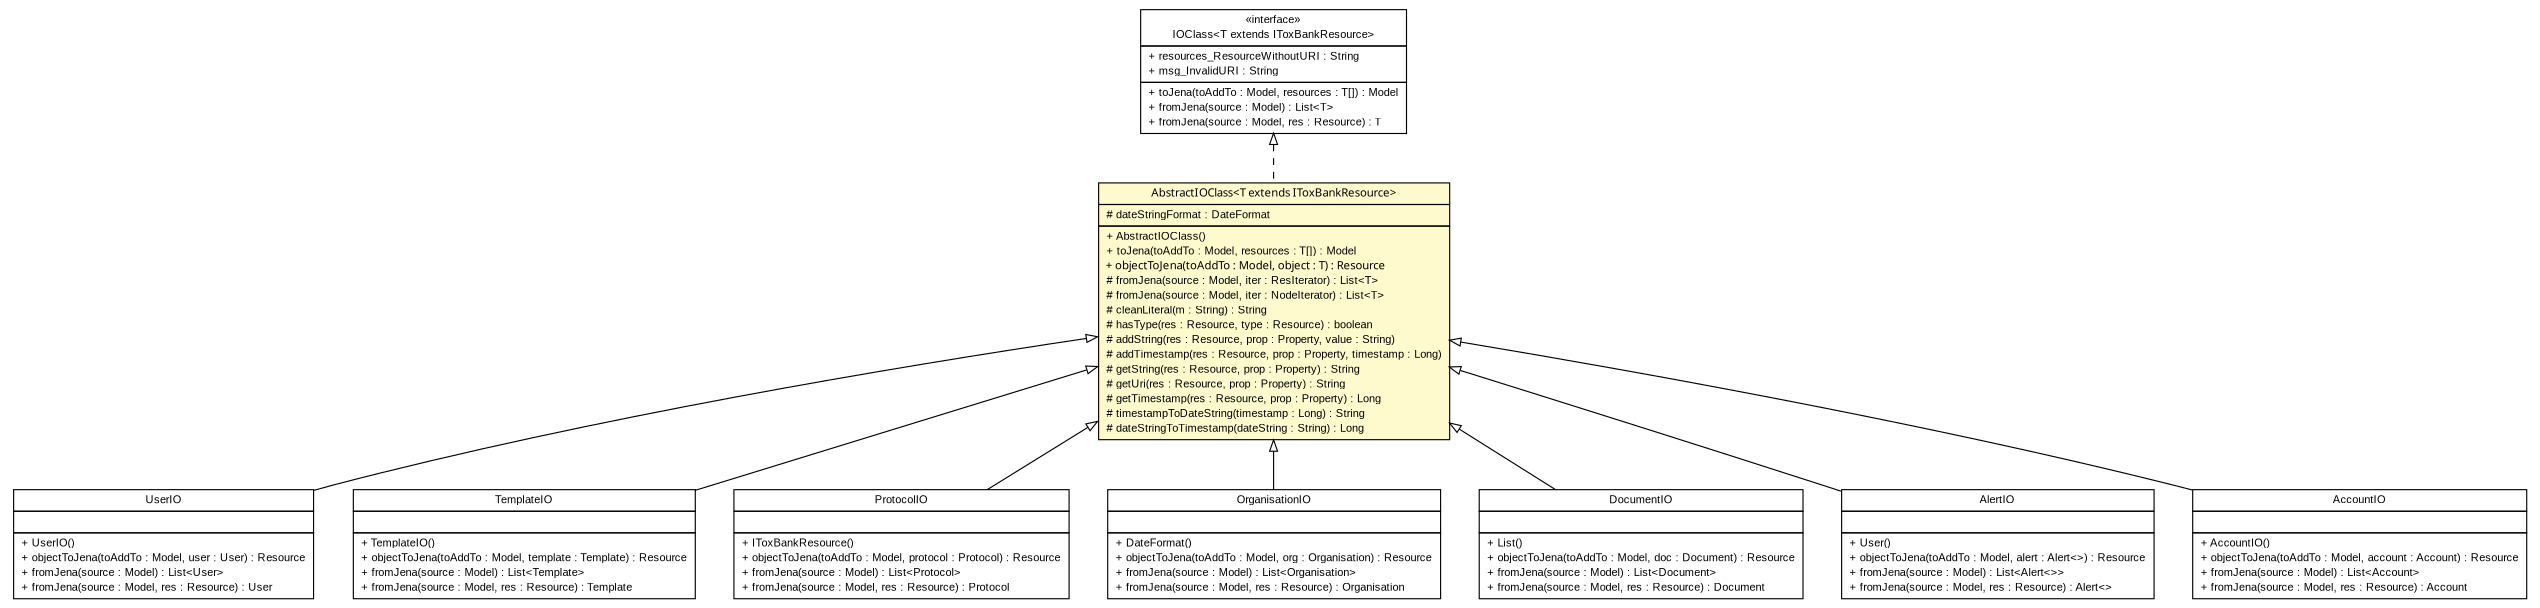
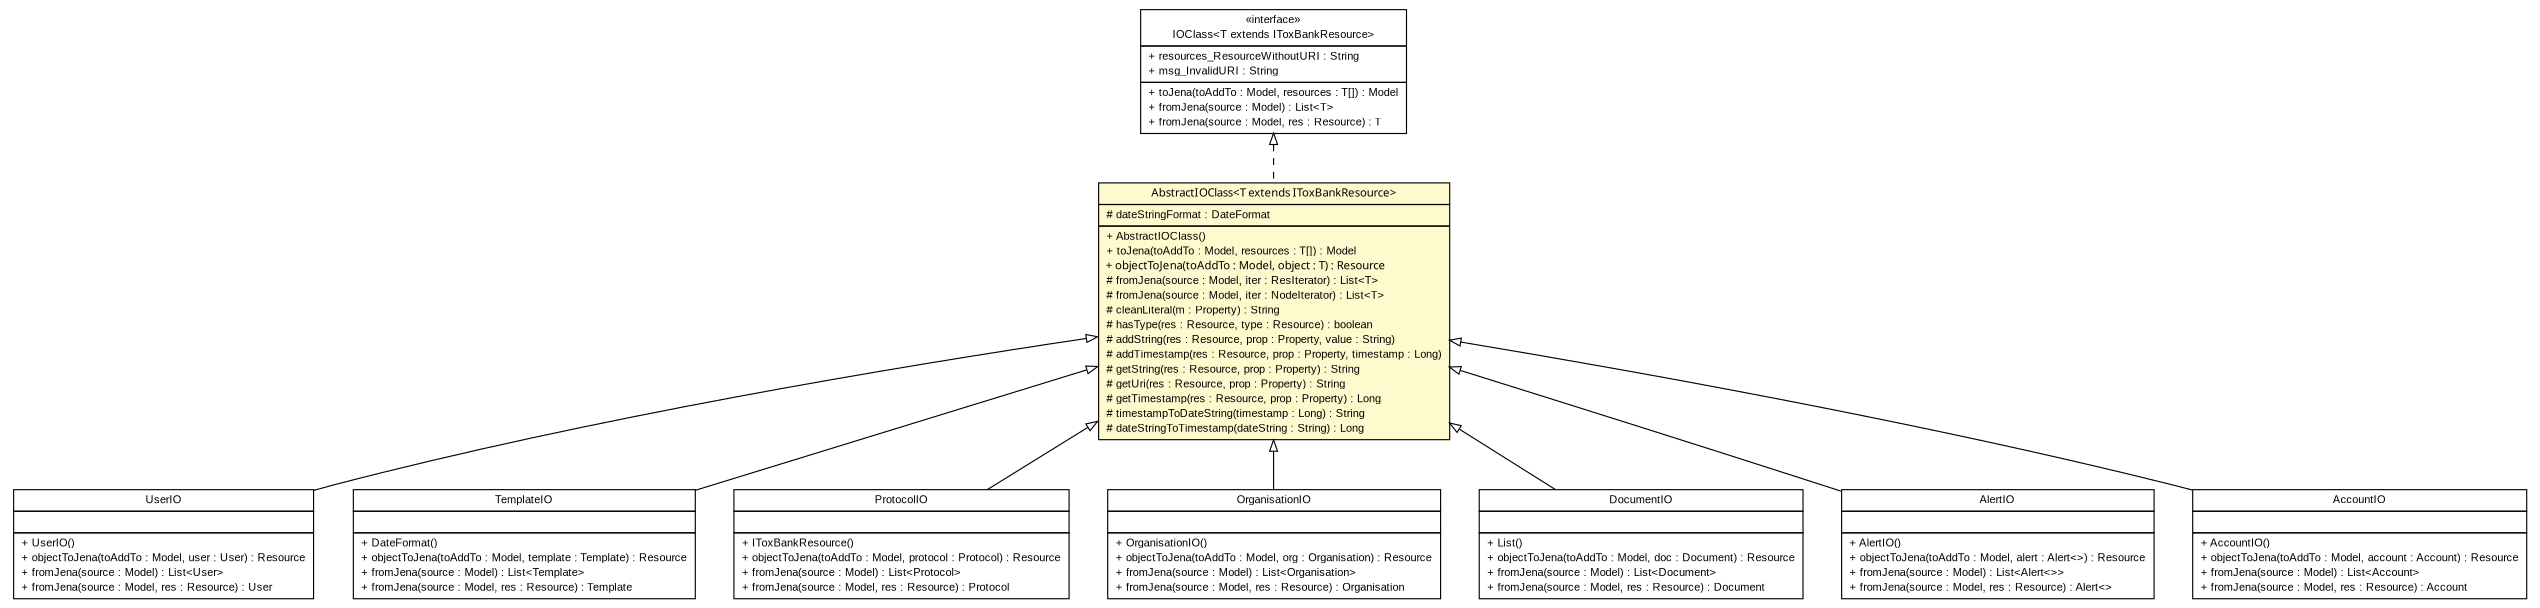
(1187, 310) -> (1193, 310)
(398, 543) -> (399, 543)
(1154, 543) -> (1162, 543)
(1871, 543) -> (1876, 543)
